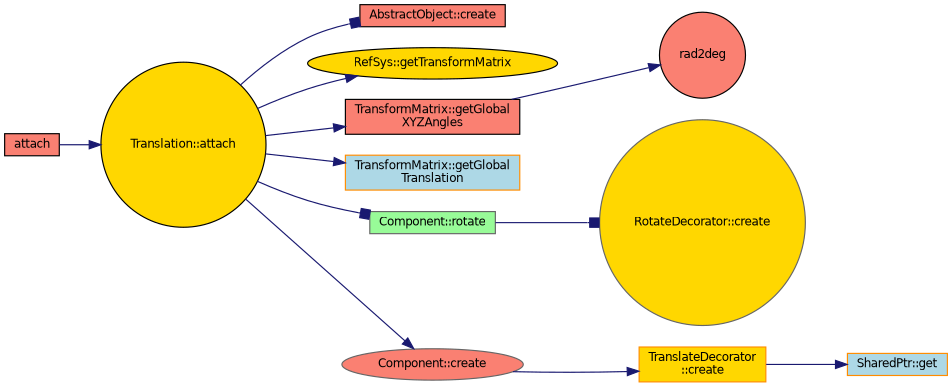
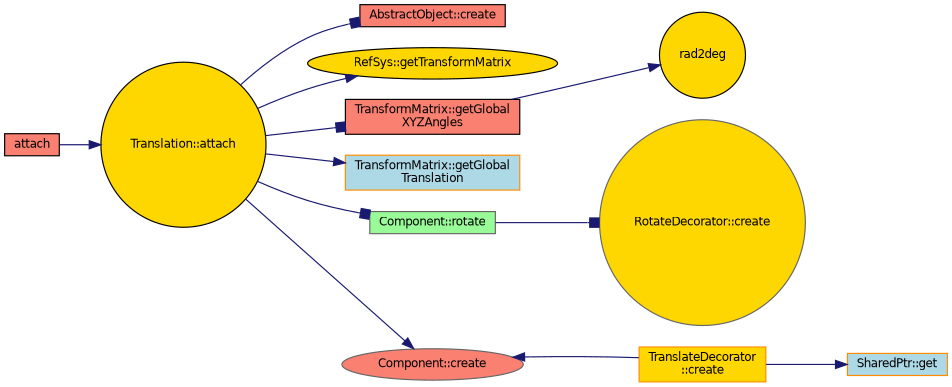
(702, 55) -> (702, 55)
(300, 132) -> (300, 132)
(570, 372) -> (582, 357)
